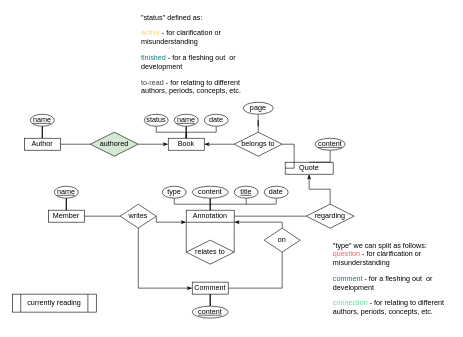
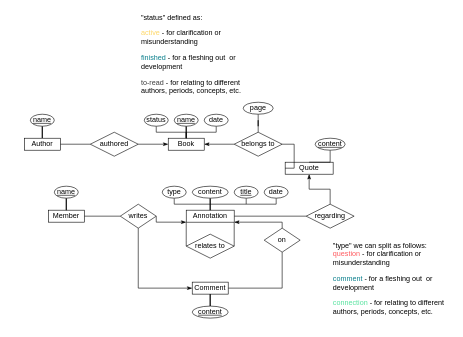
(114, 144) -> (114, 144)
(210, 252) -> (210, 246)
(54, 303) -> none
